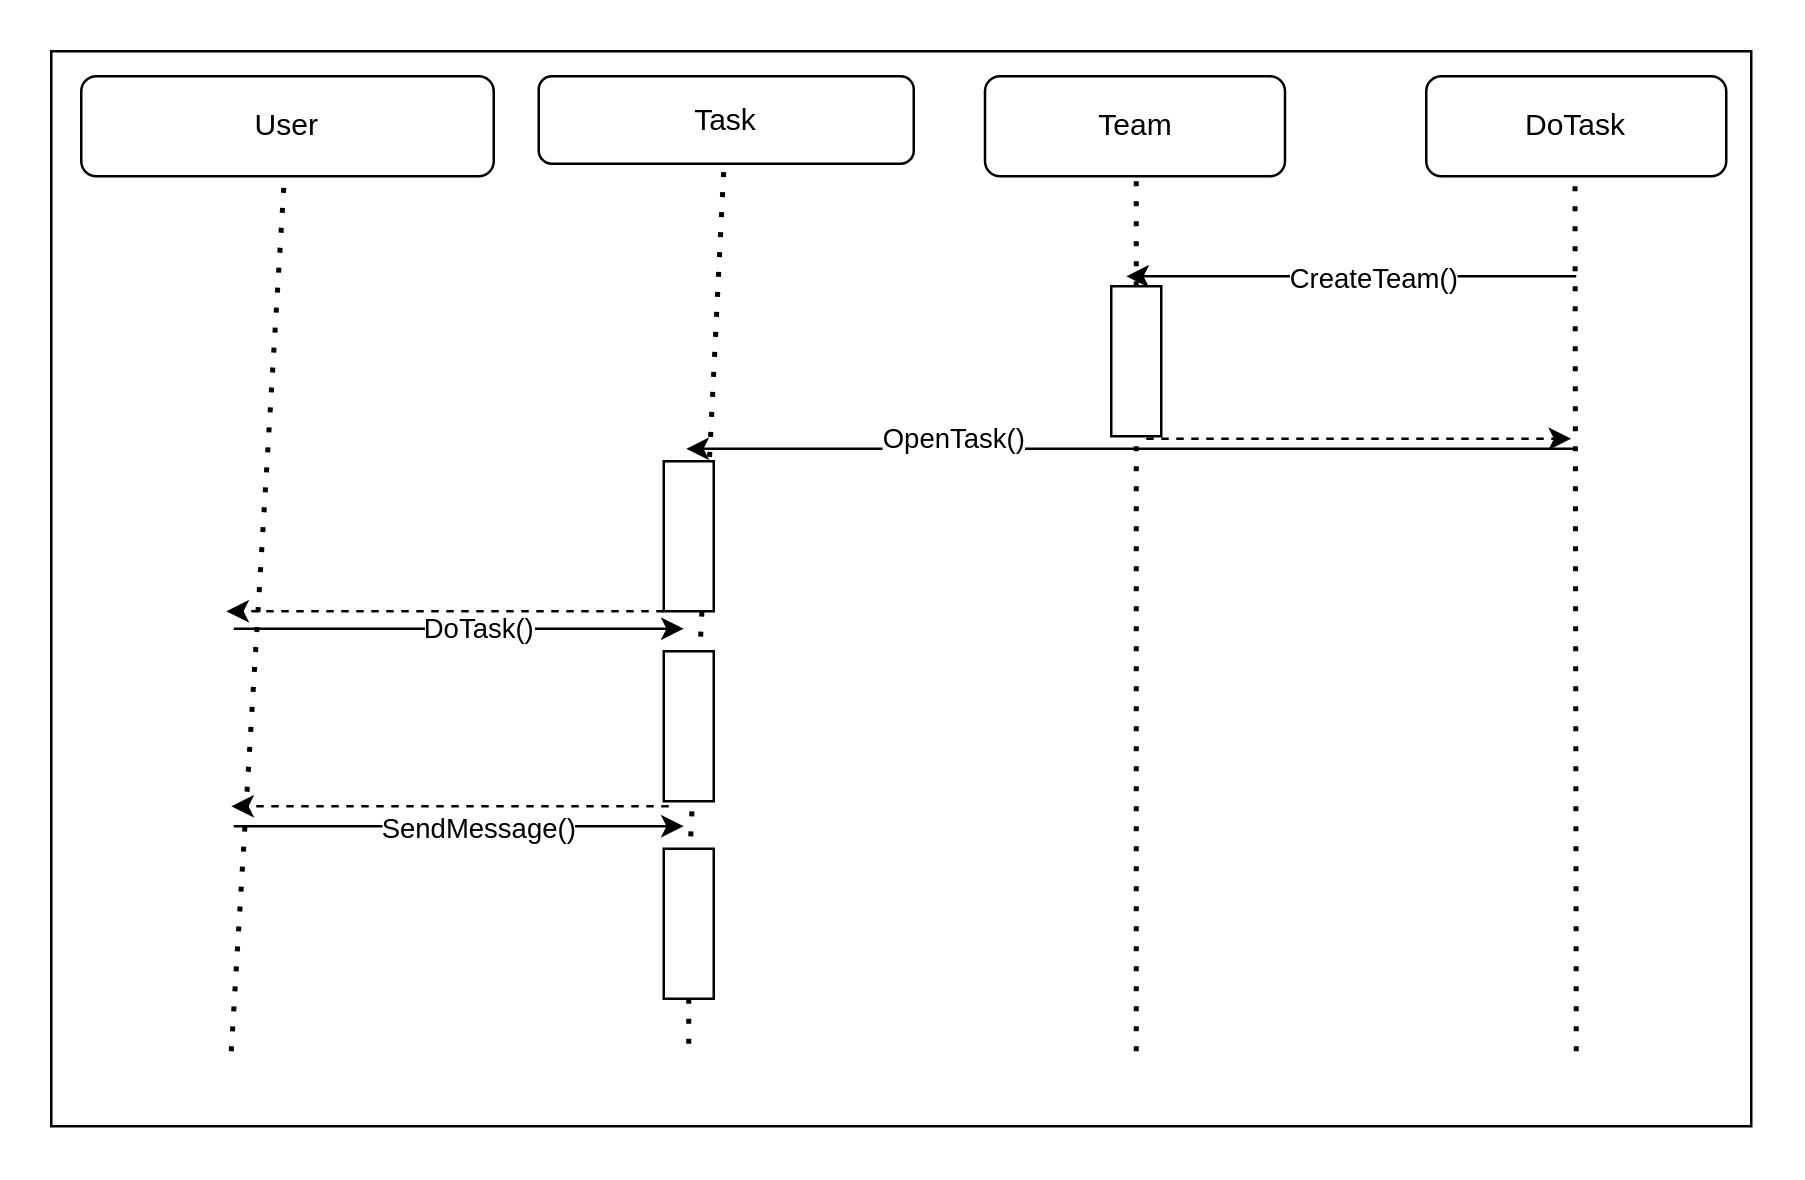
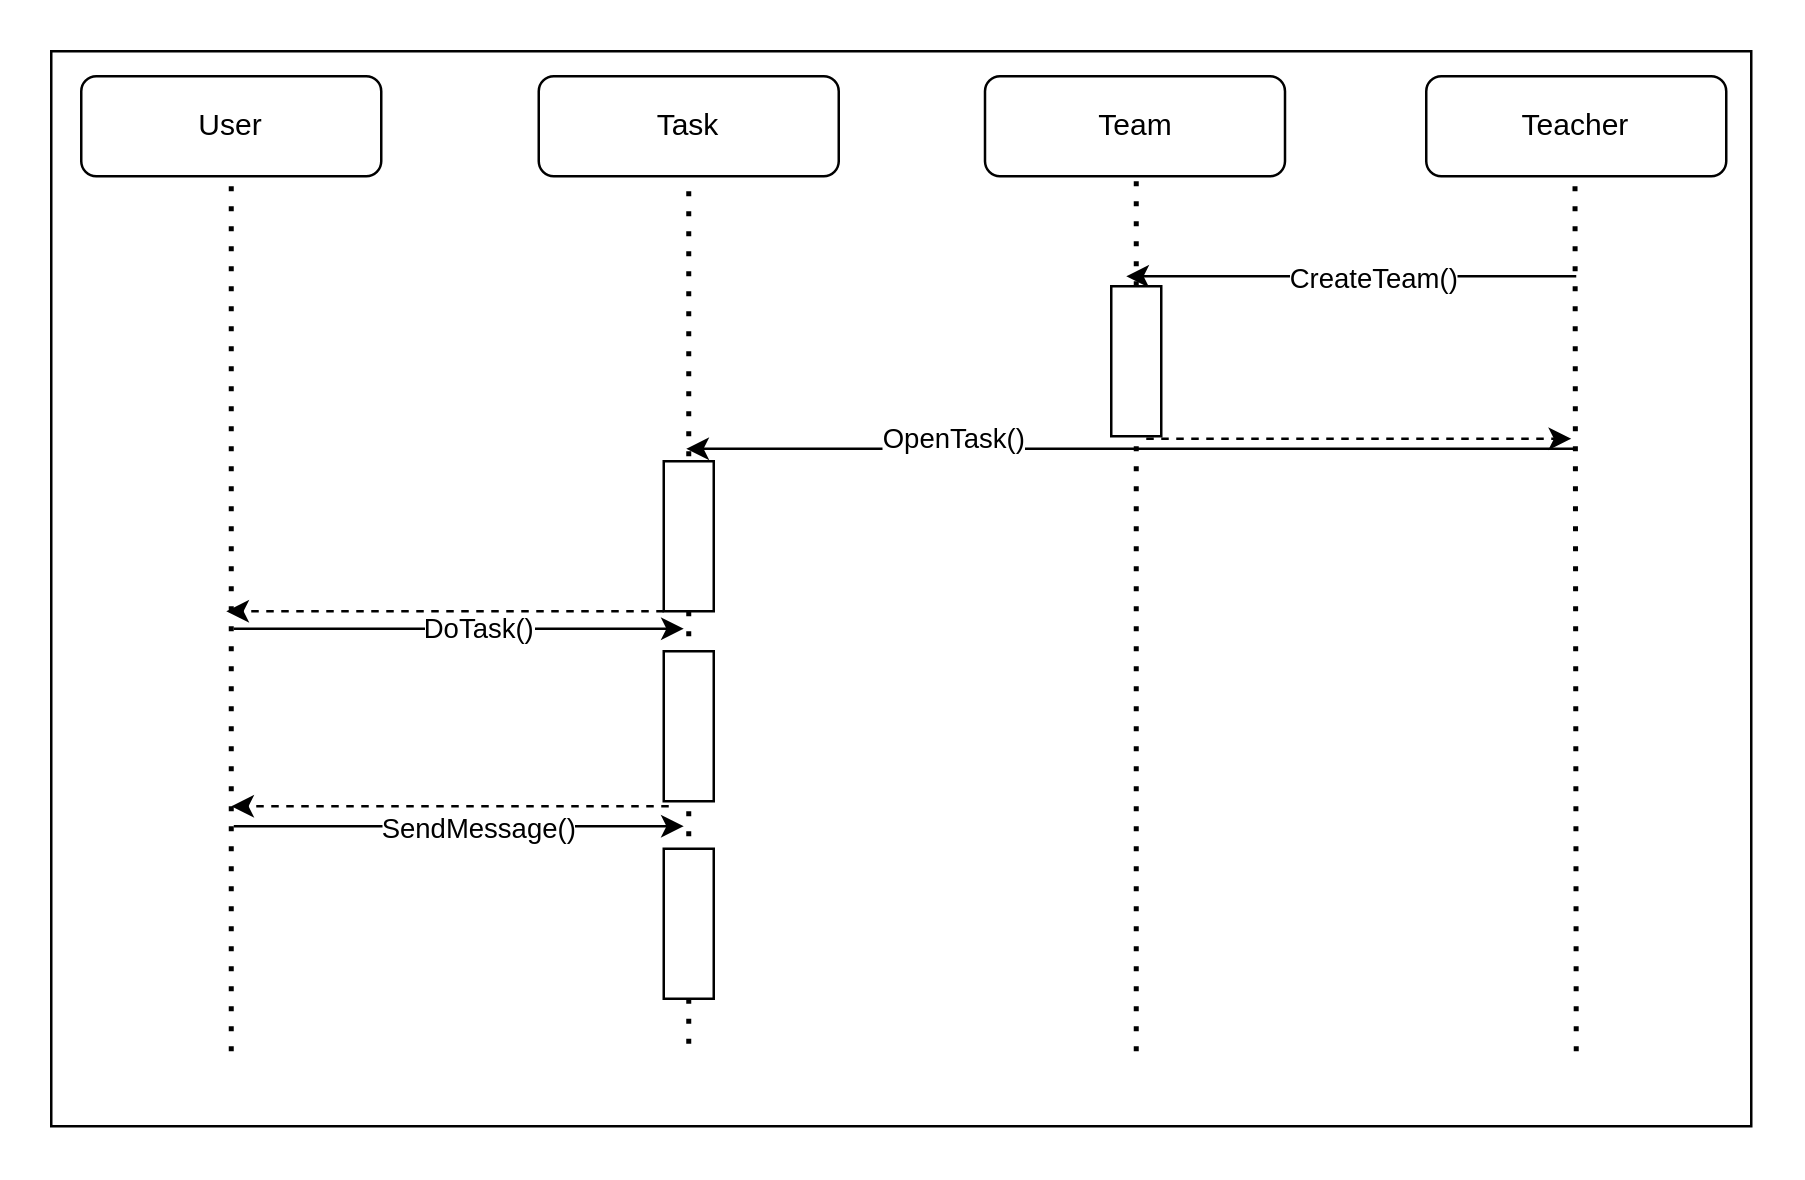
(726, 120) -> (689, 126)
(288, 126) -> (231, 126)
(1576, 126) -> (1576, 126)
